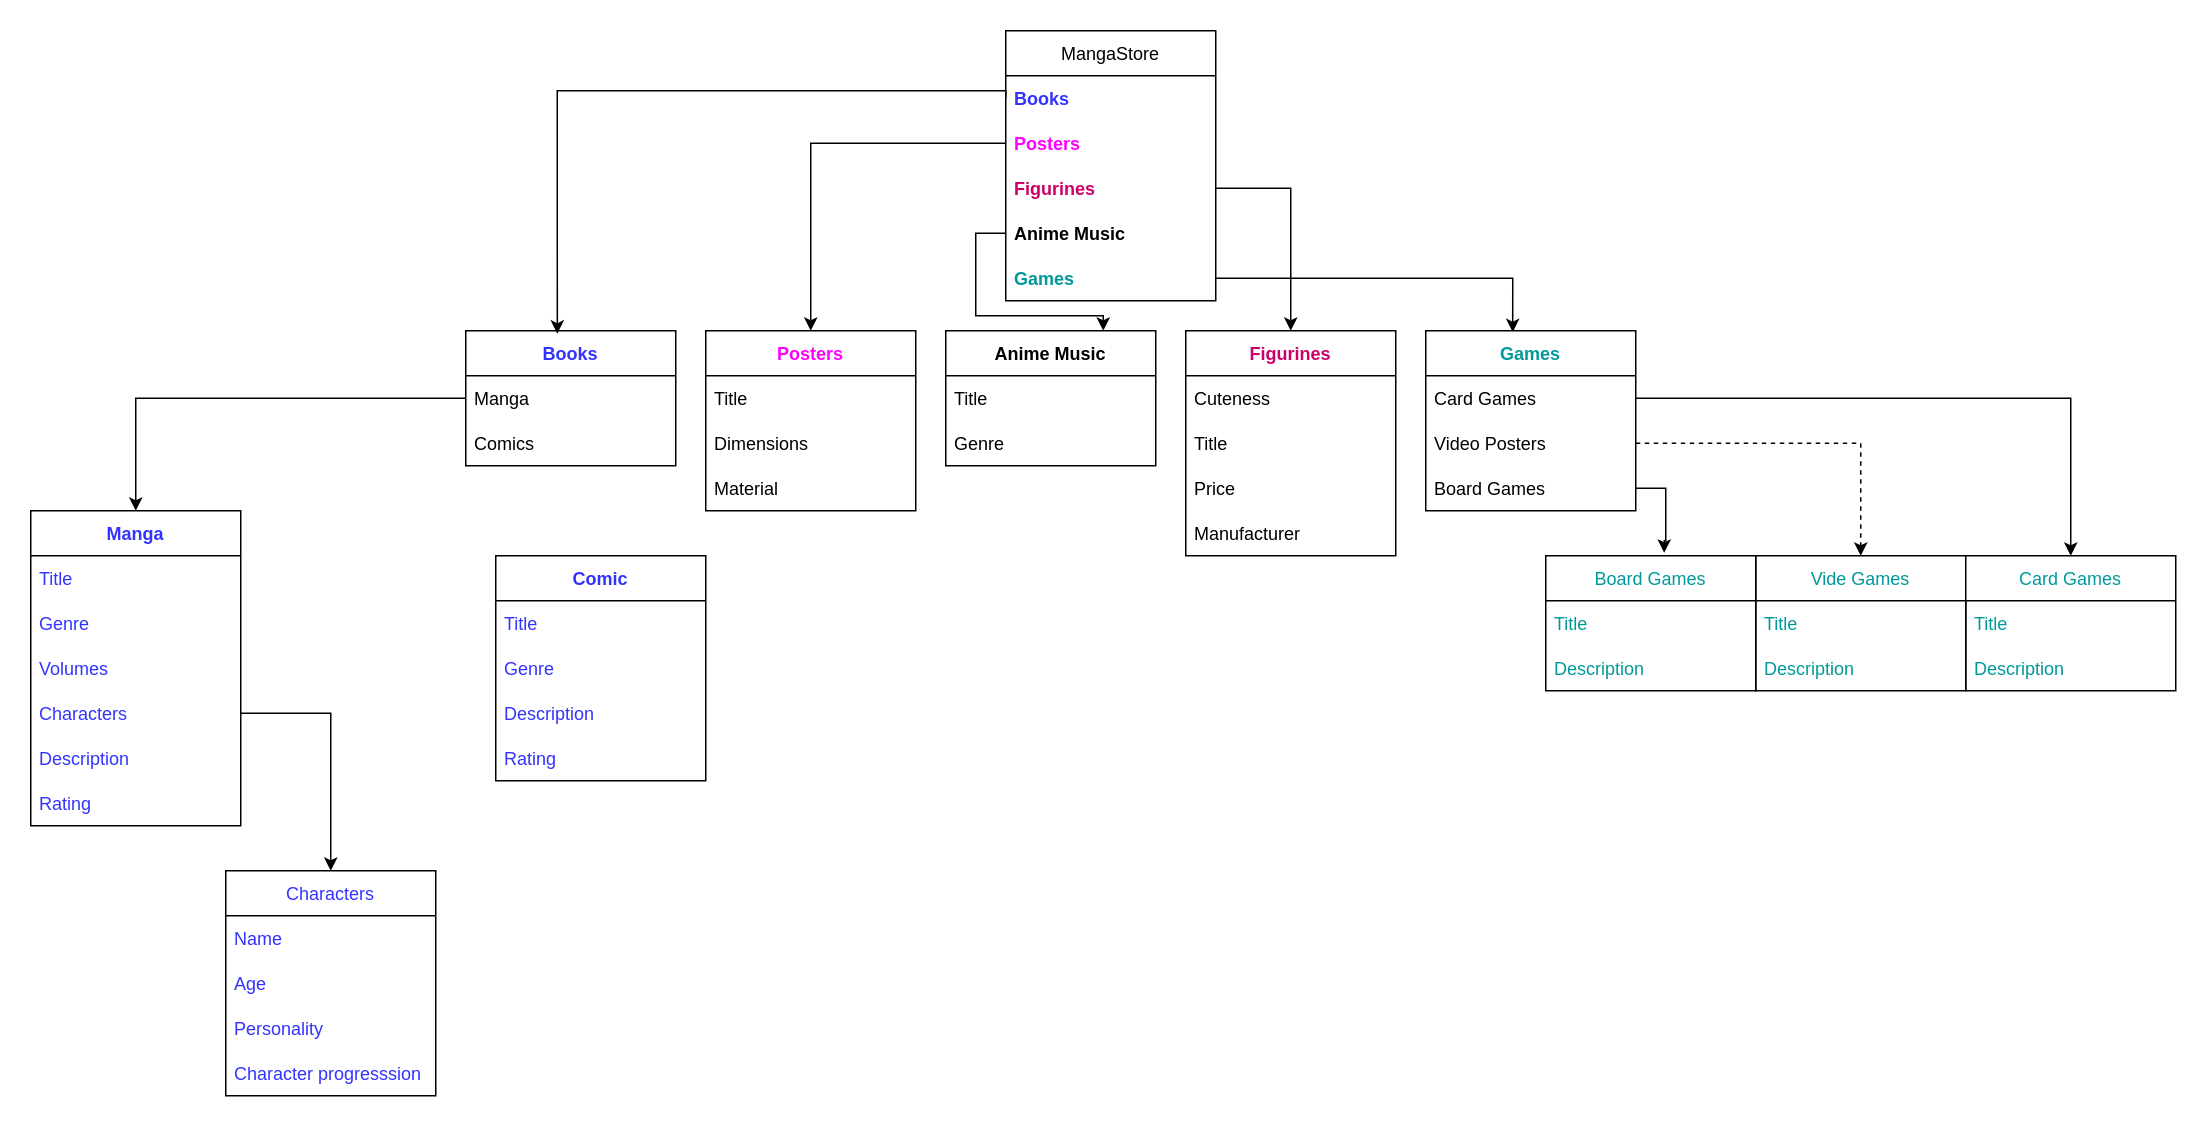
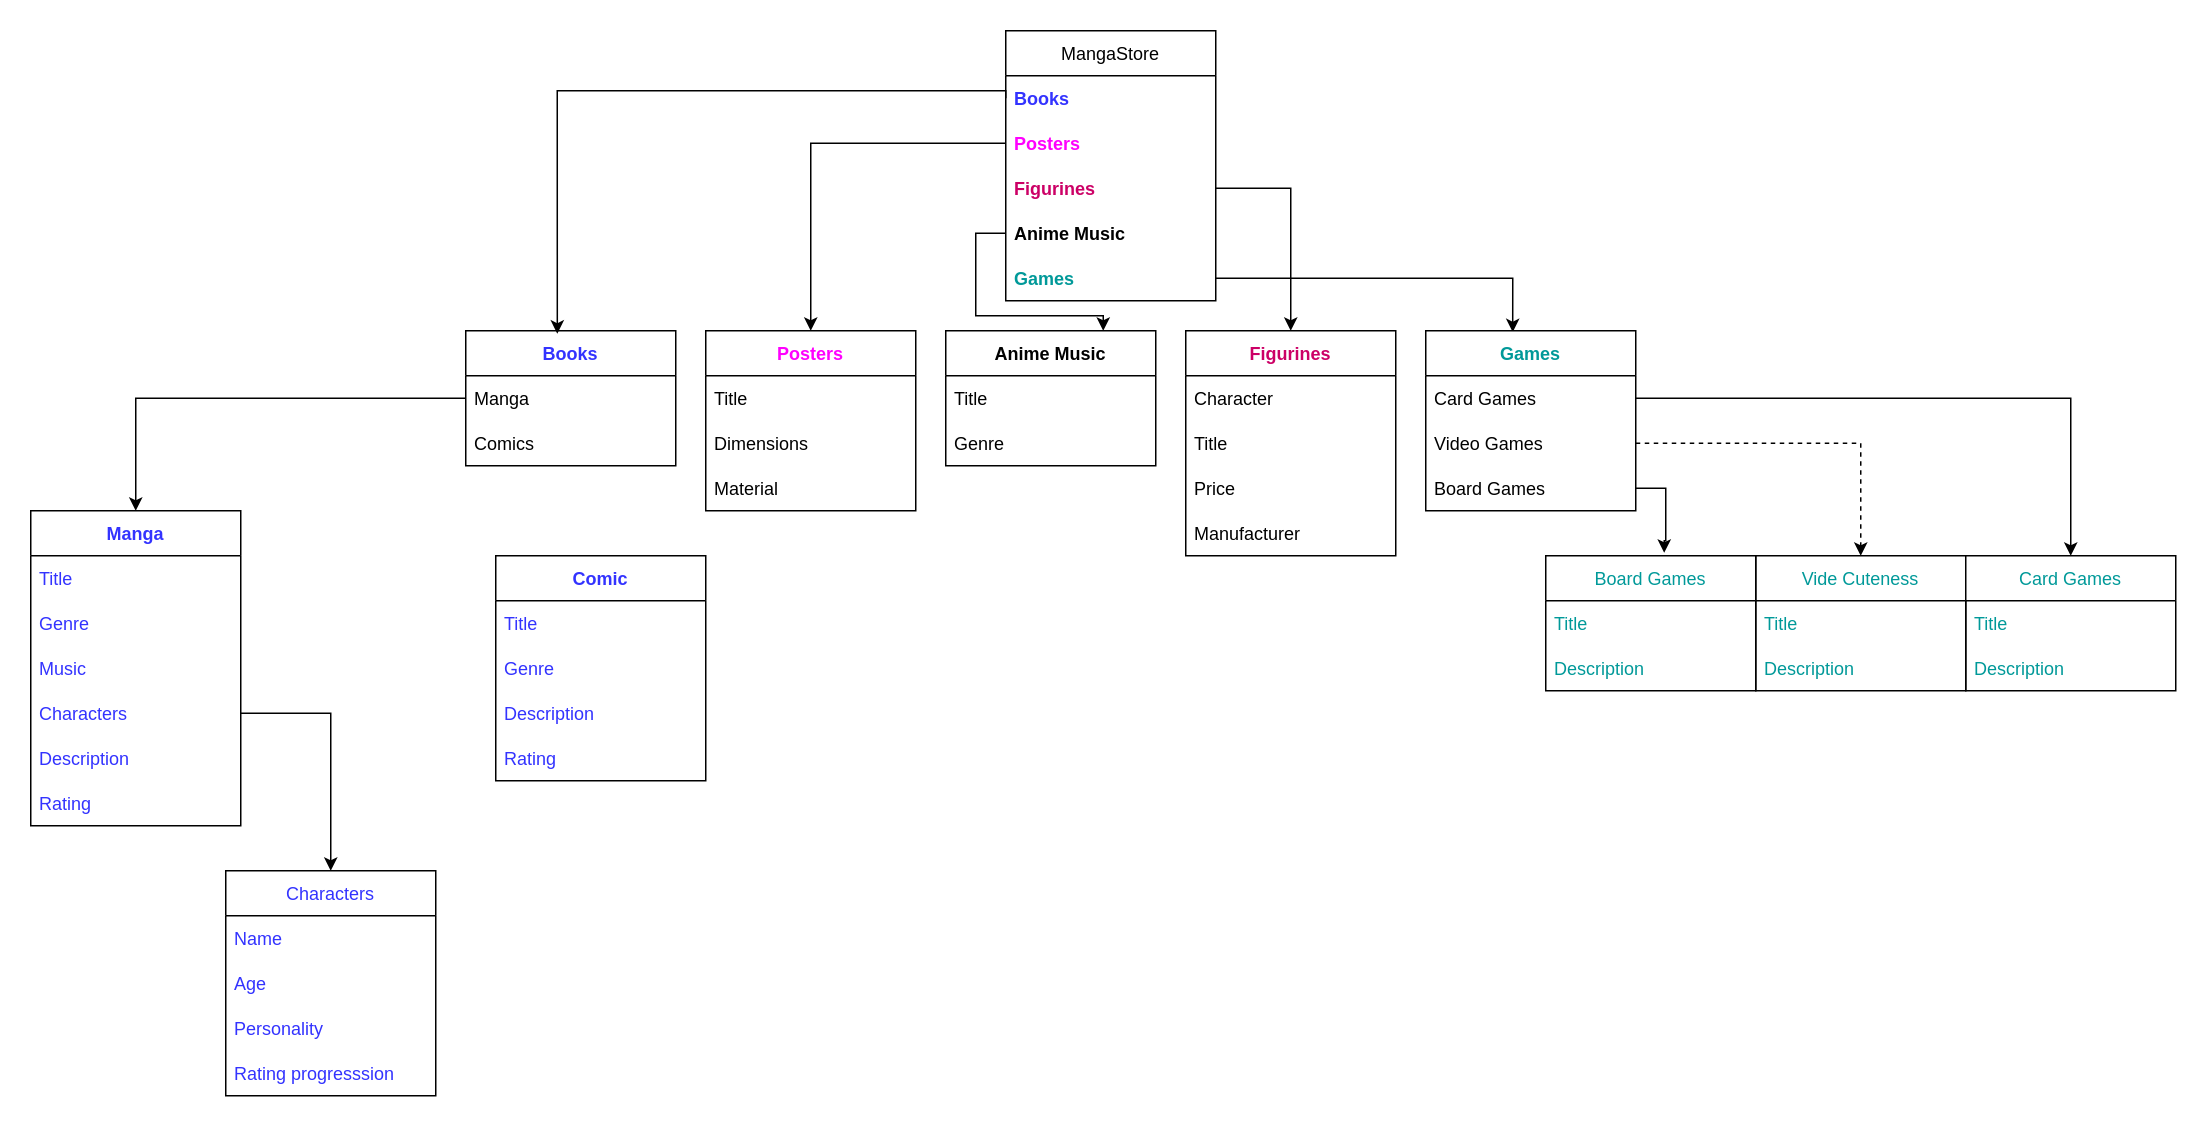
(1234, 399) -> (1239, 399)
(1495, 444) -> (1485, 444)
(1860, 579) -> (1860, 579)
(72, 669) -> (62, 669)
(340, 1074) -> (323, 1074)
